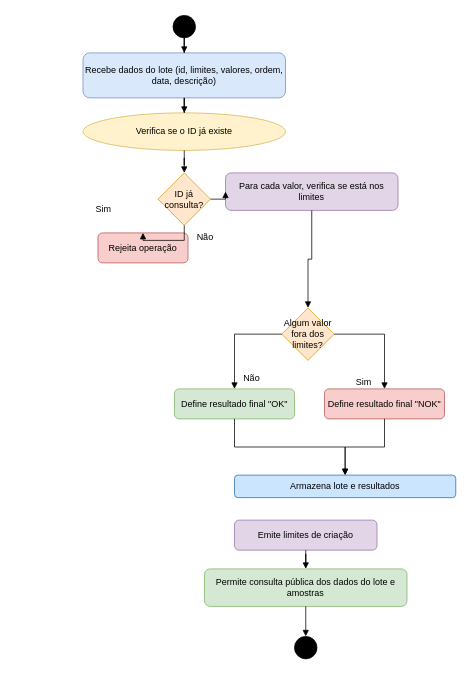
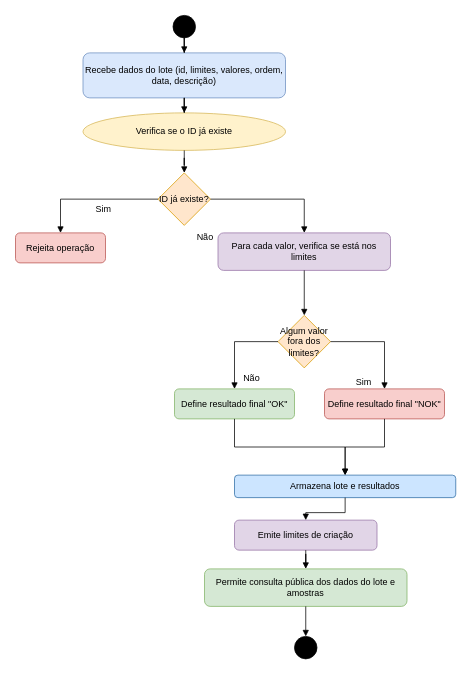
(312, 192) -> (304, 252)
(184, 199) -> (184, 199)
(143, 248) -> (60, 248)
(308, 334) -> (304, 342)
none -> (327, 513)
